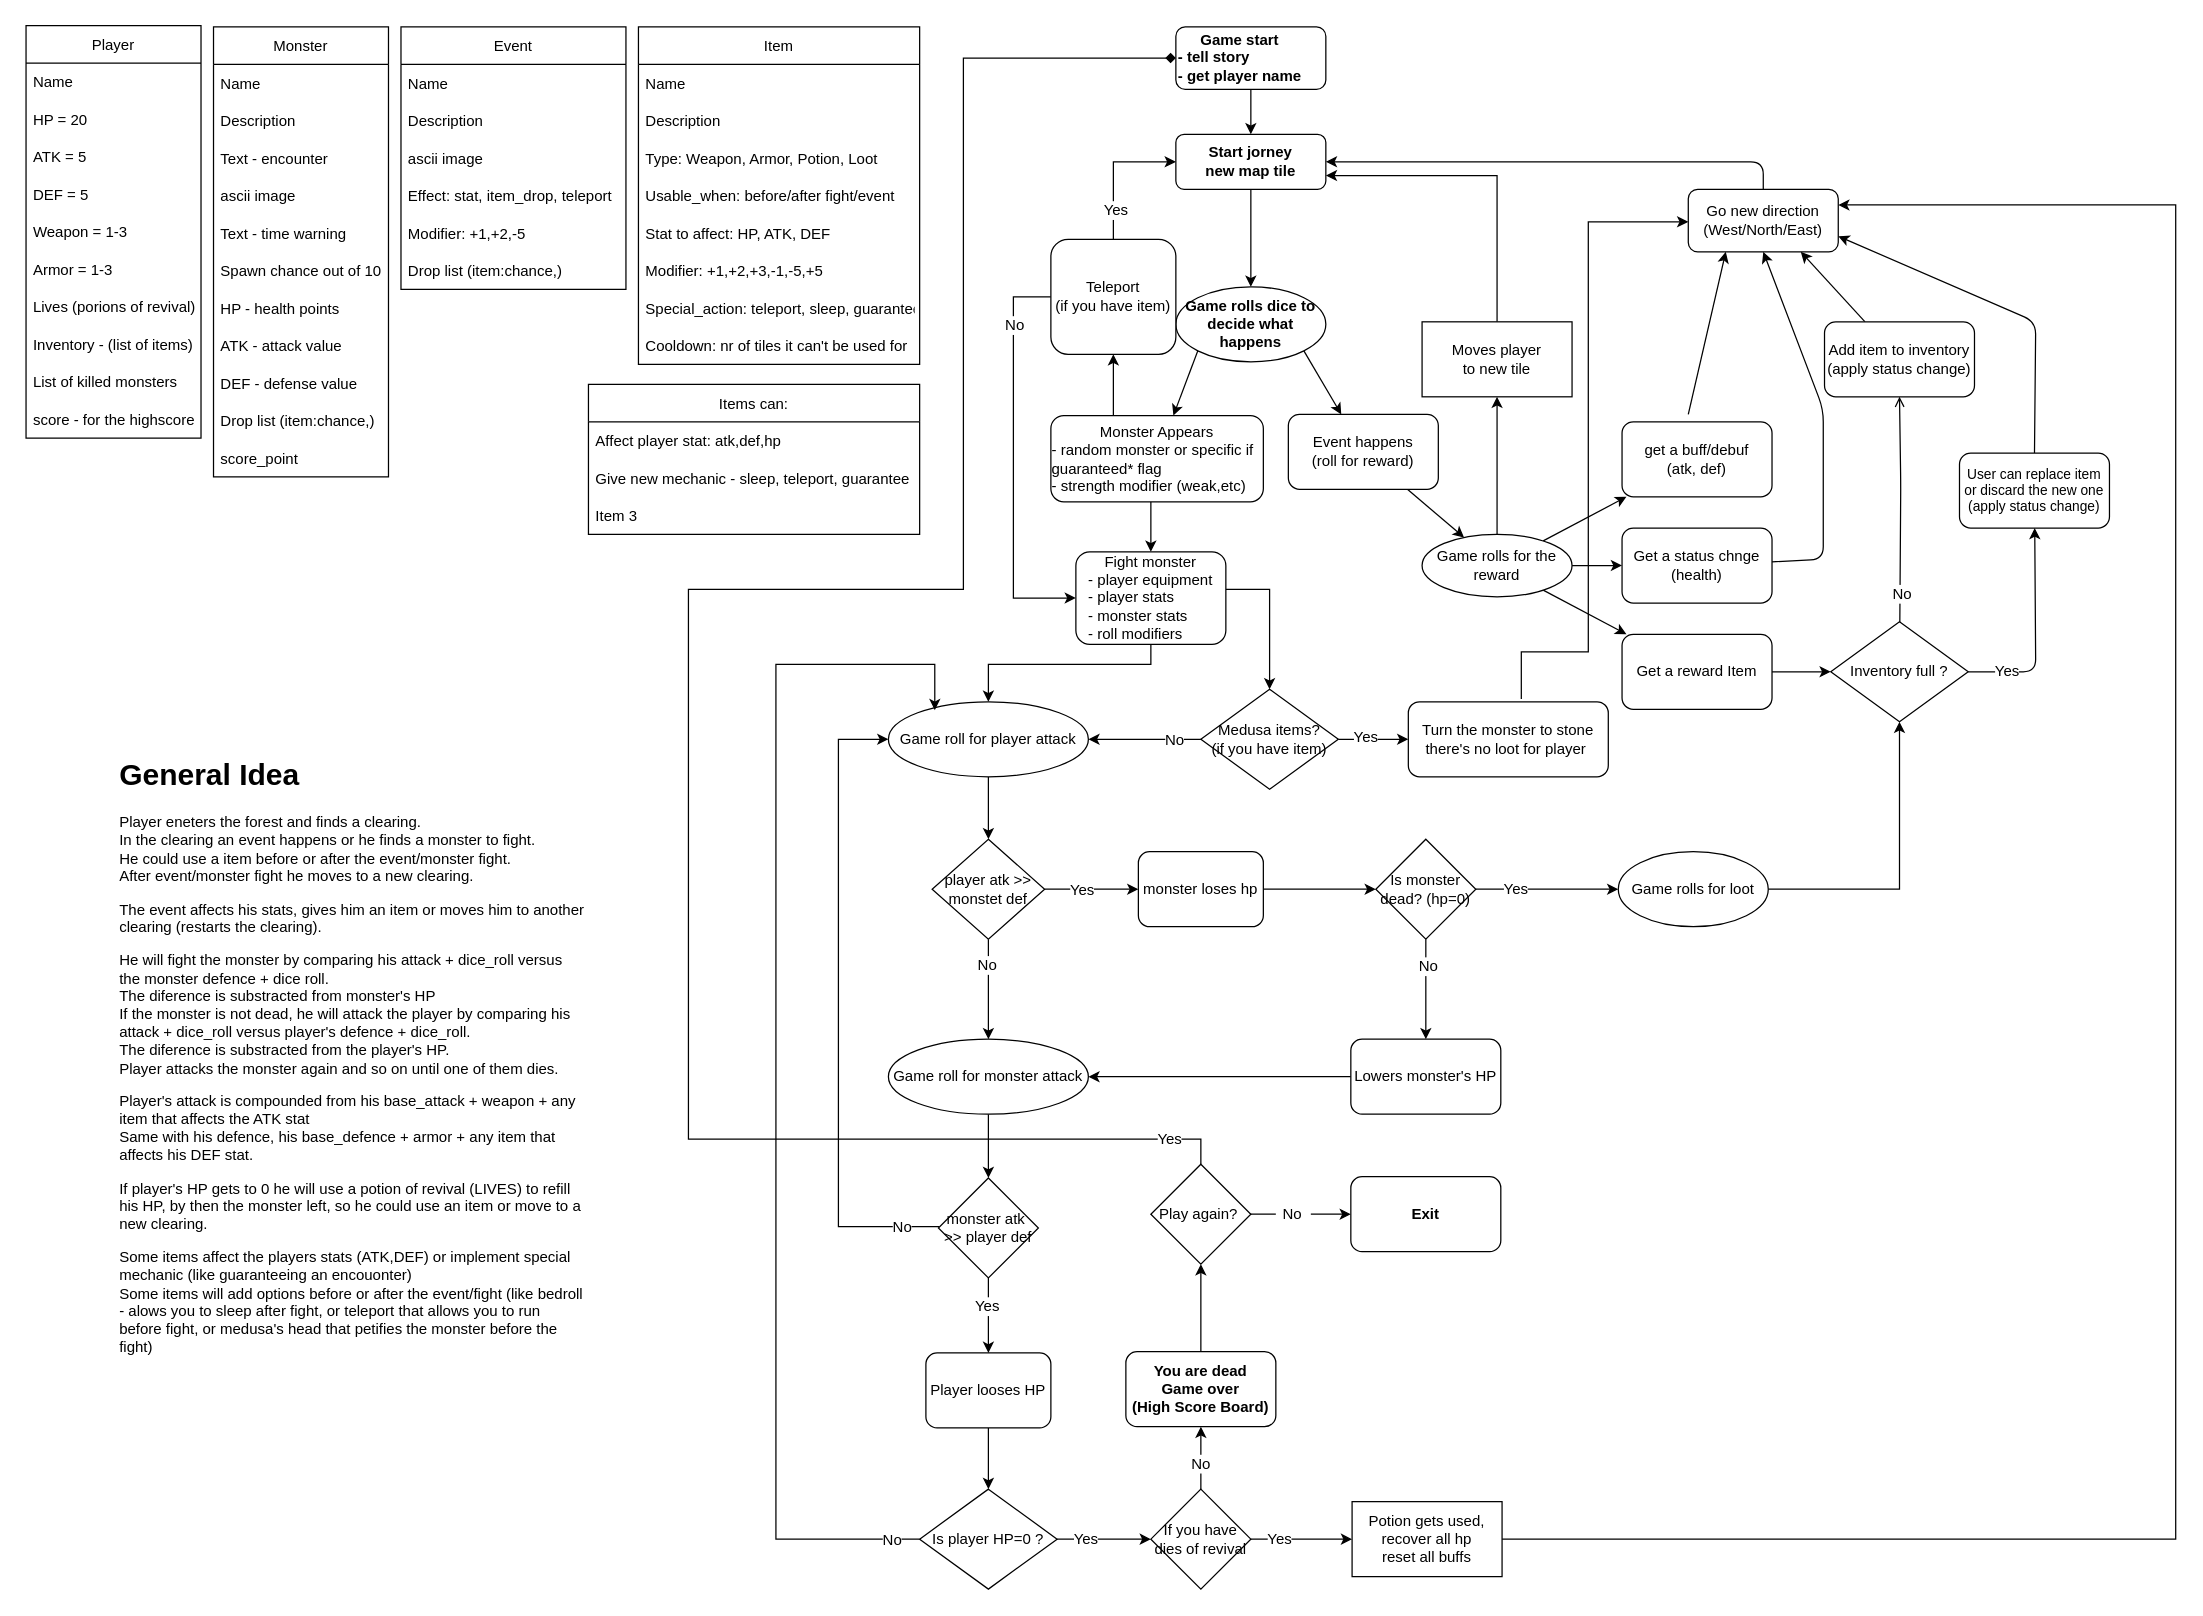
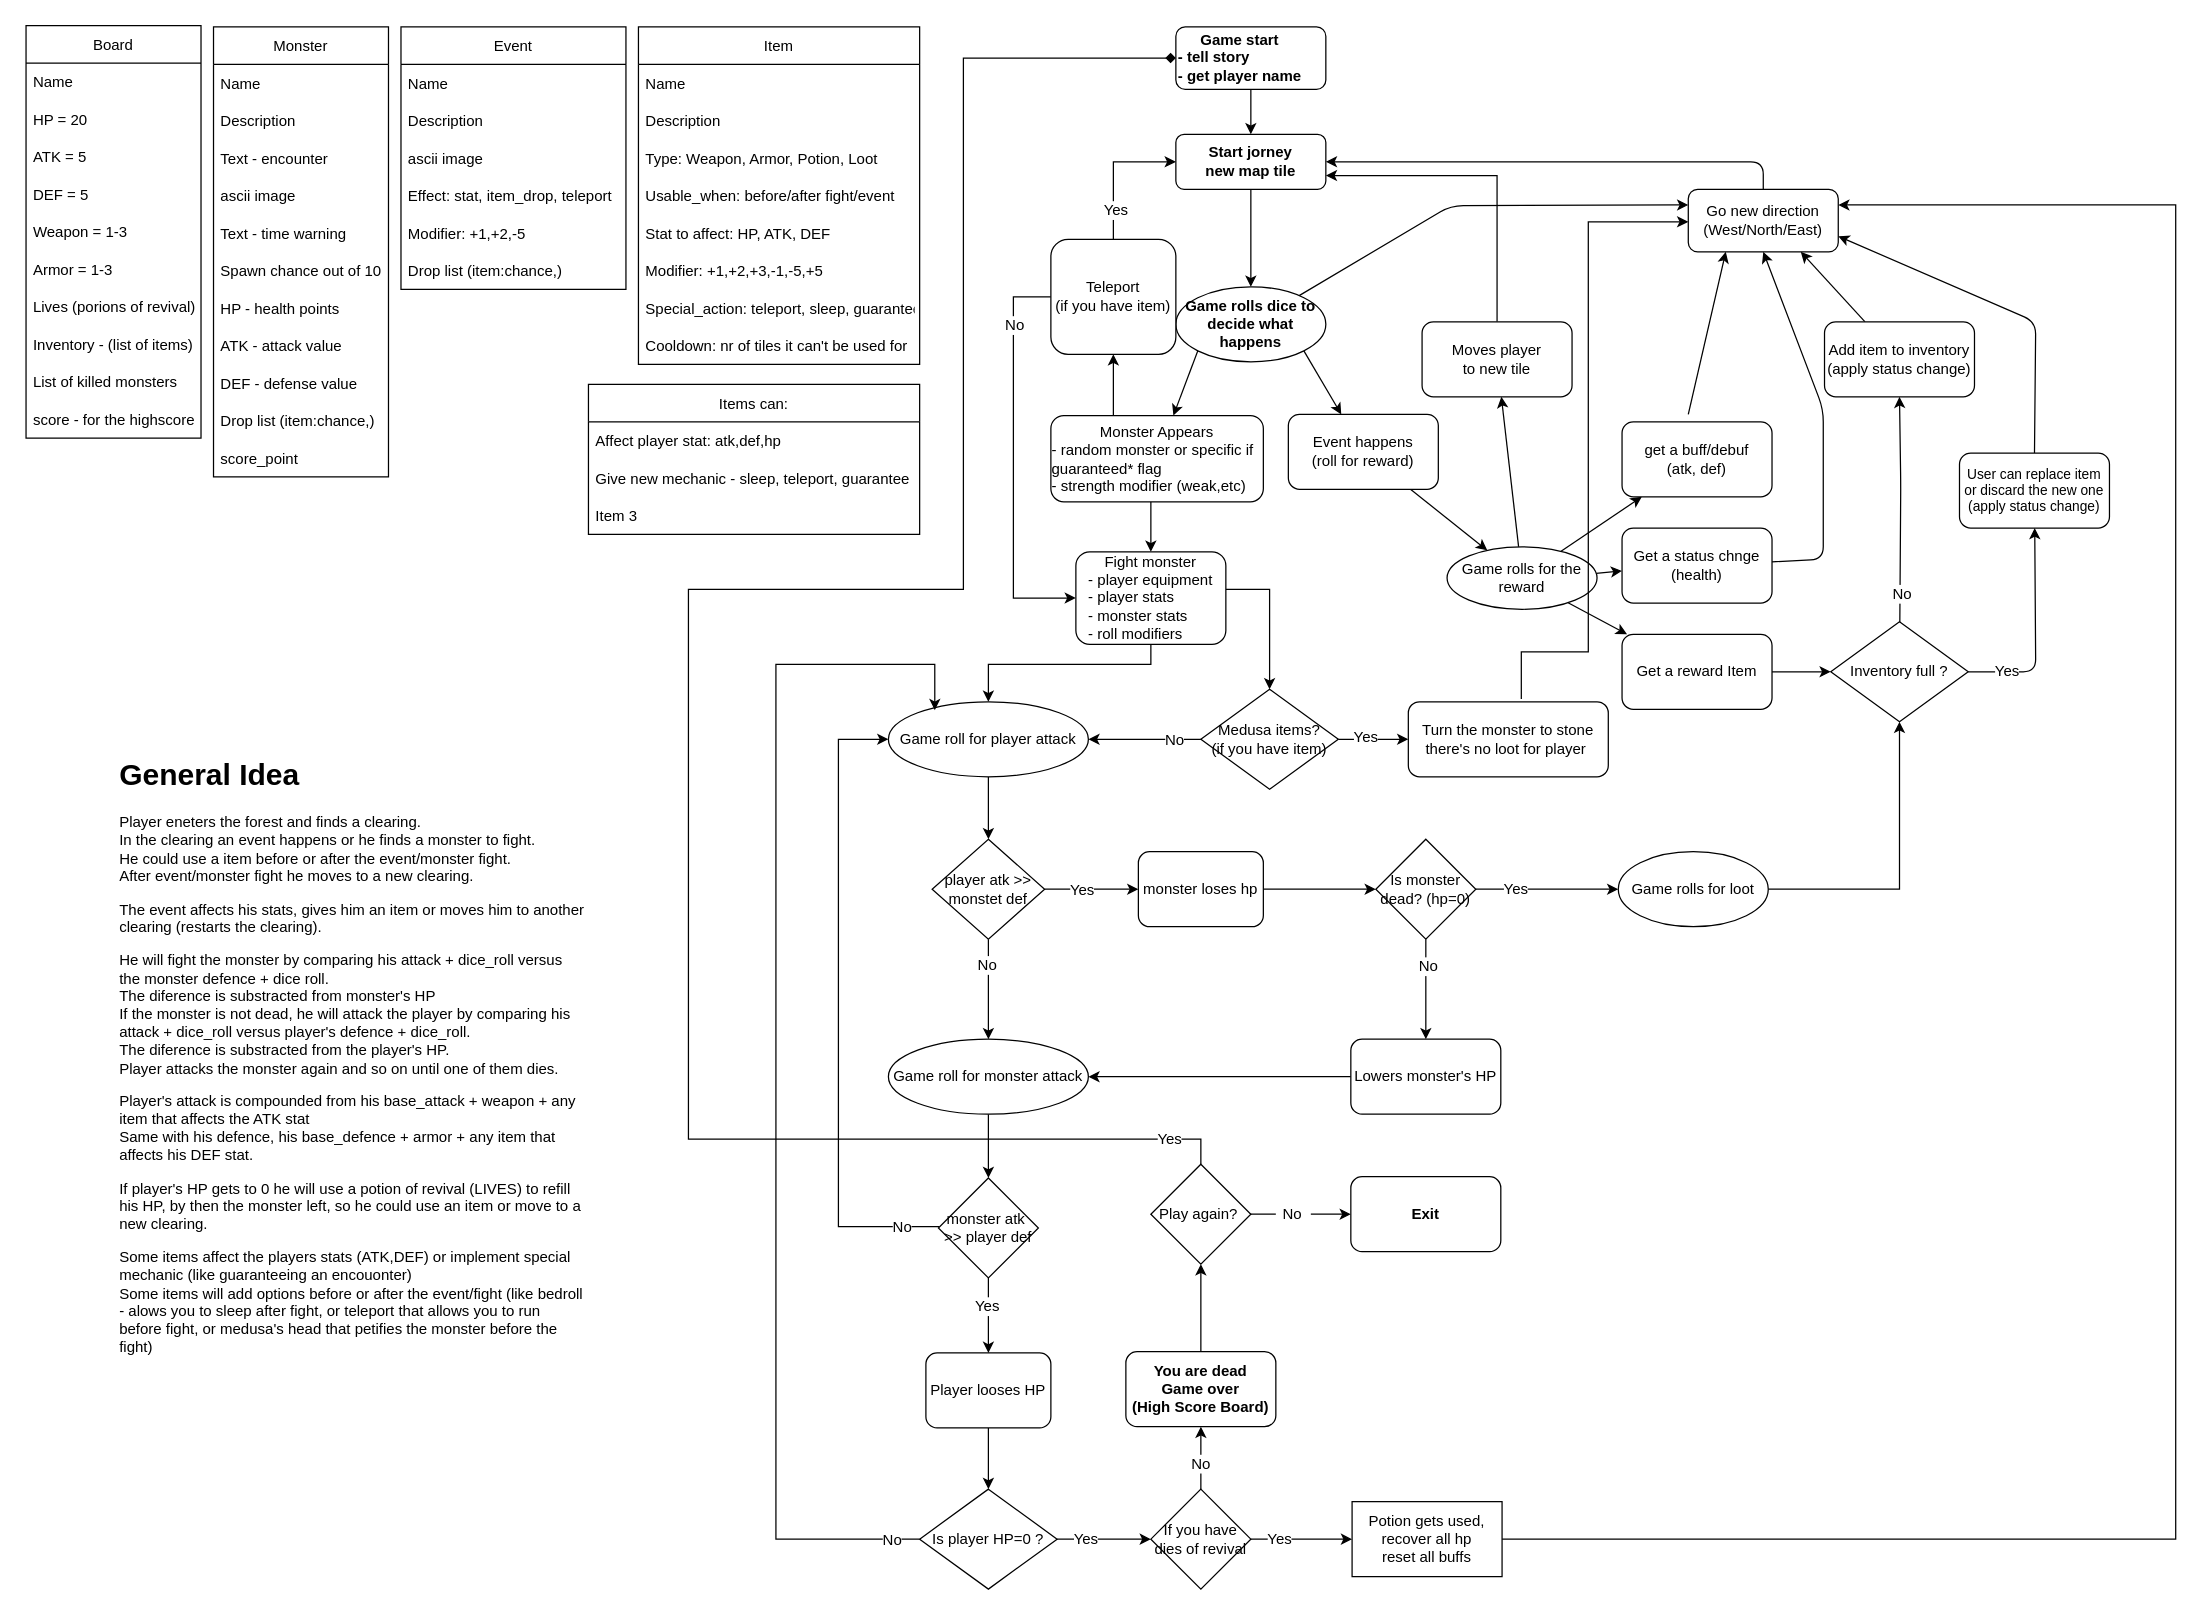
(113, 45) -> (113, 45)
none -> (1480, 206)
(1497, 359) -> (1497, 359)
(1899, 404) -> (1900, 407)
(1497, 566) -> (1522, 578)
